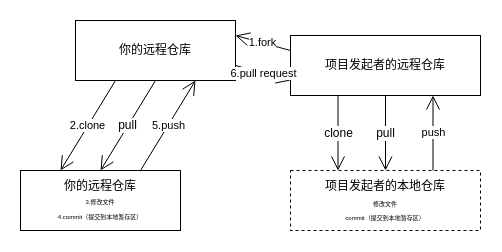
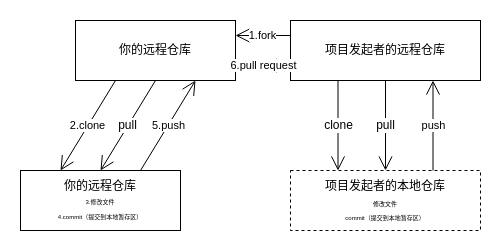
(386, 66) -> (386, 51)
